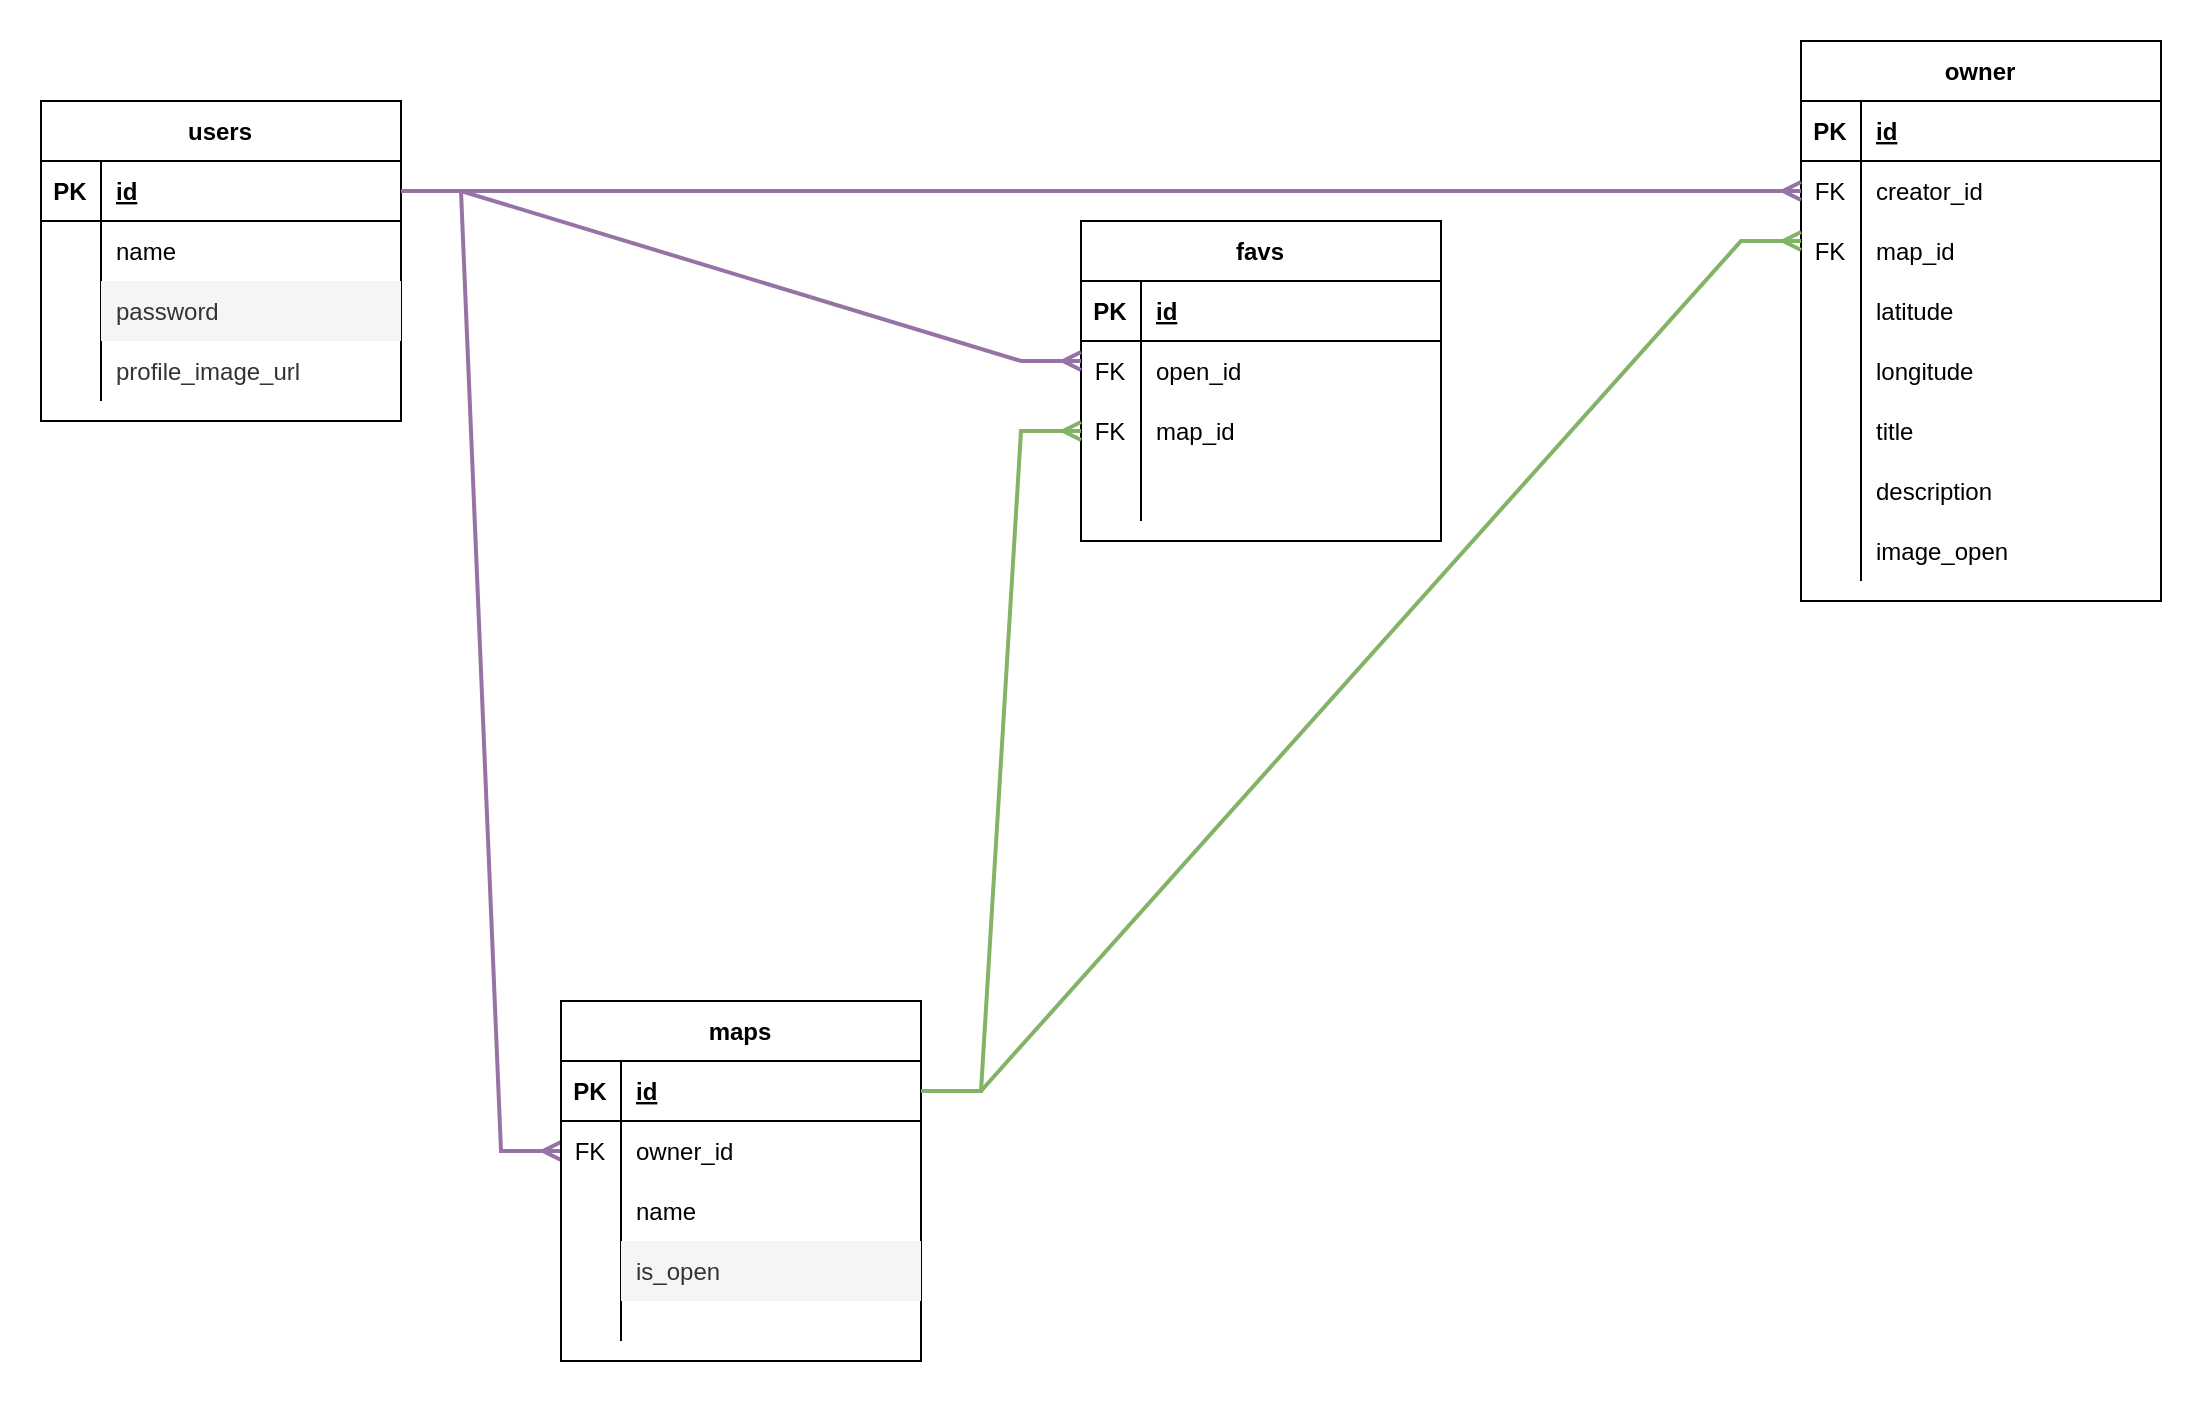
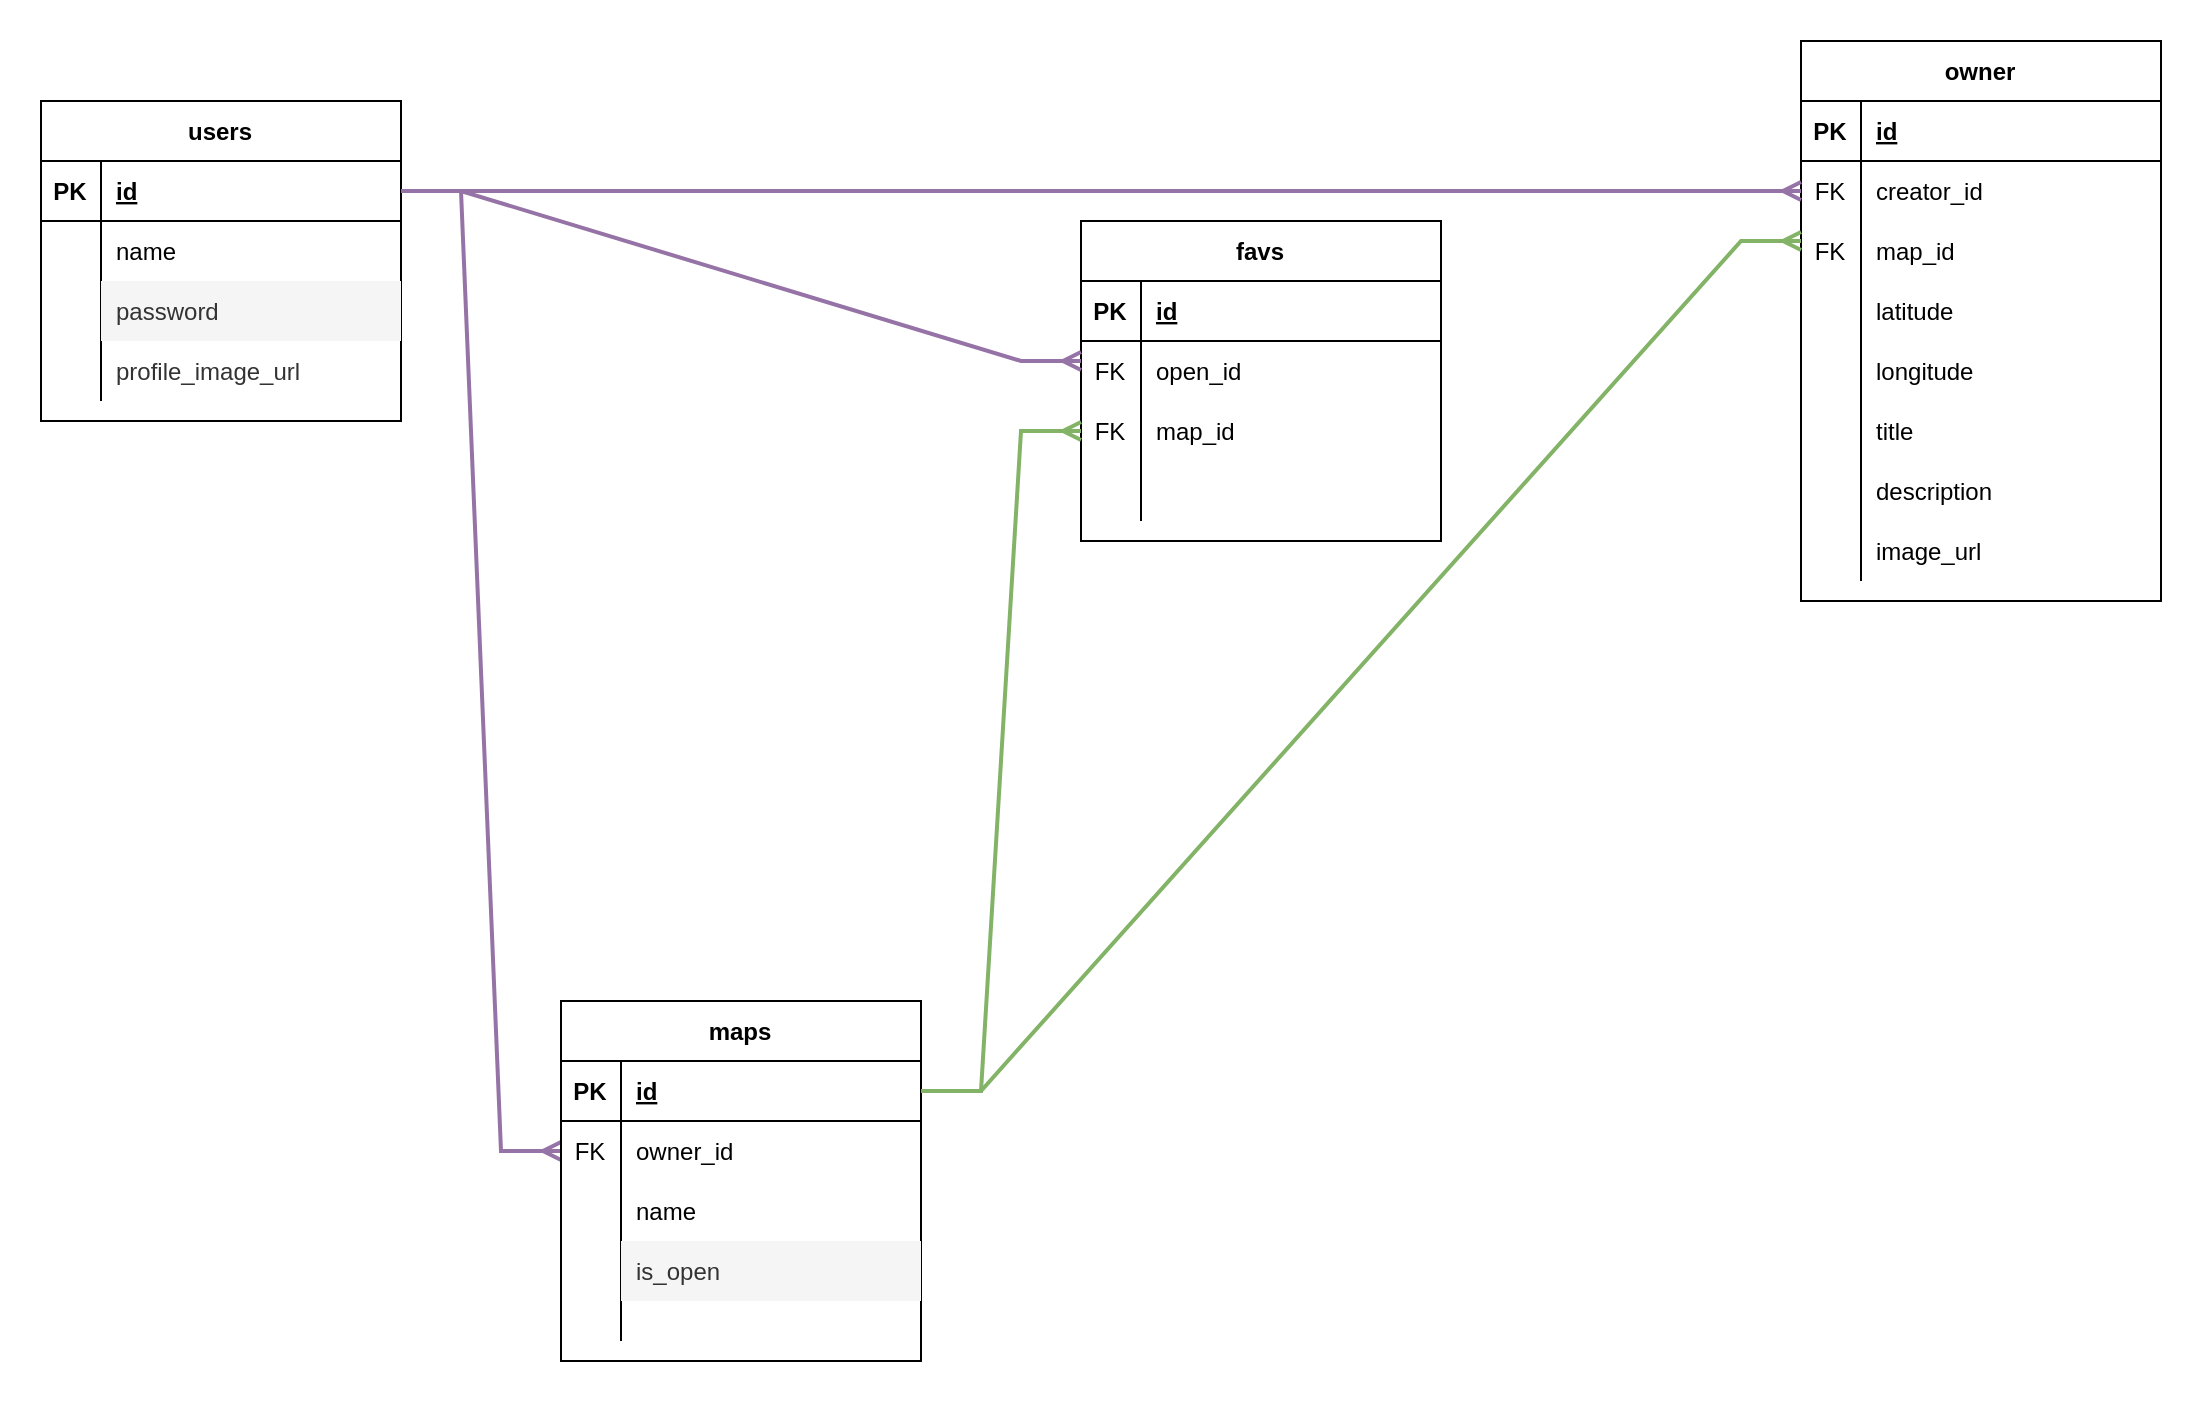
(1940, 552) -> (1930, 552)
